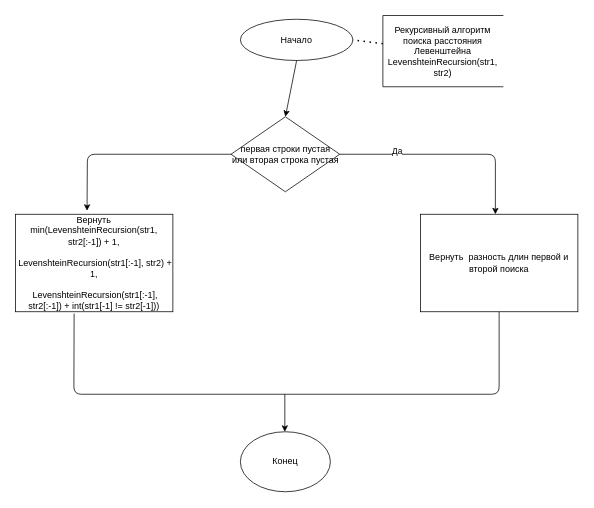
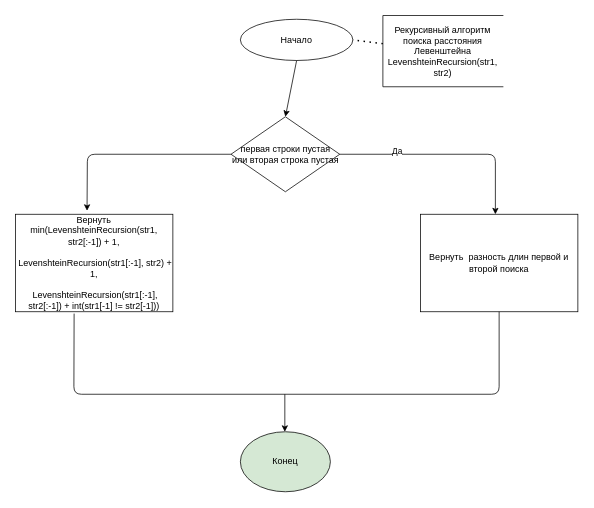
(285, 462) -> (285, 462)
